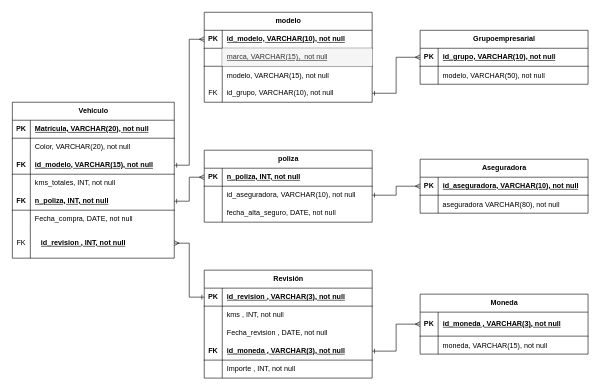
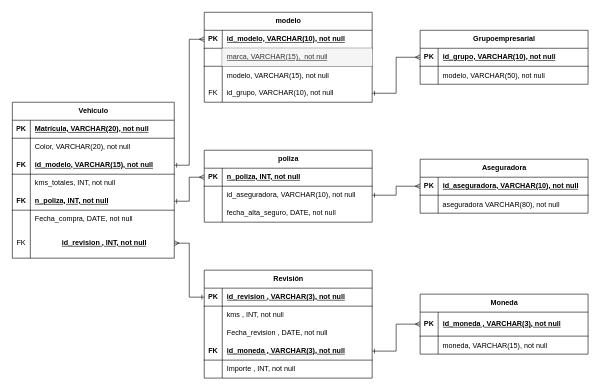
(89, 243) -> (110, 243)
